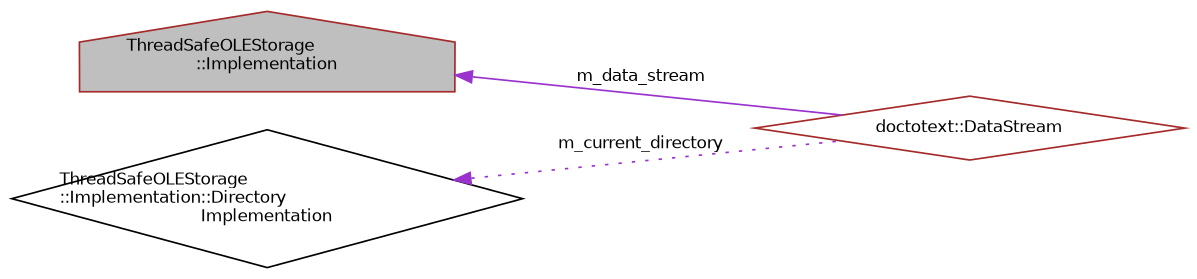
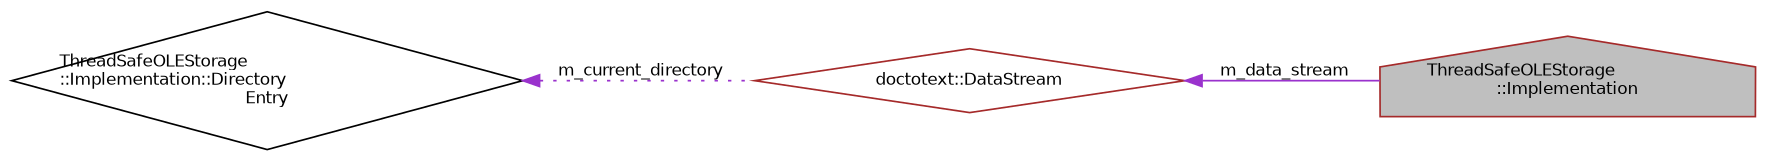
(657, 96) -> (1291, 81)
(267, 199) -> (267, 81)
